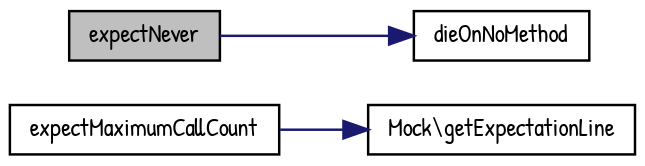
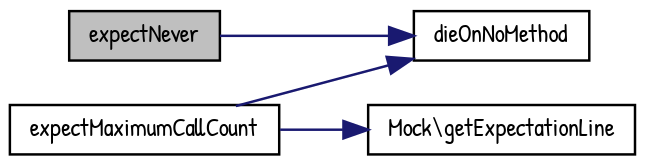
none -> (312, 86)
